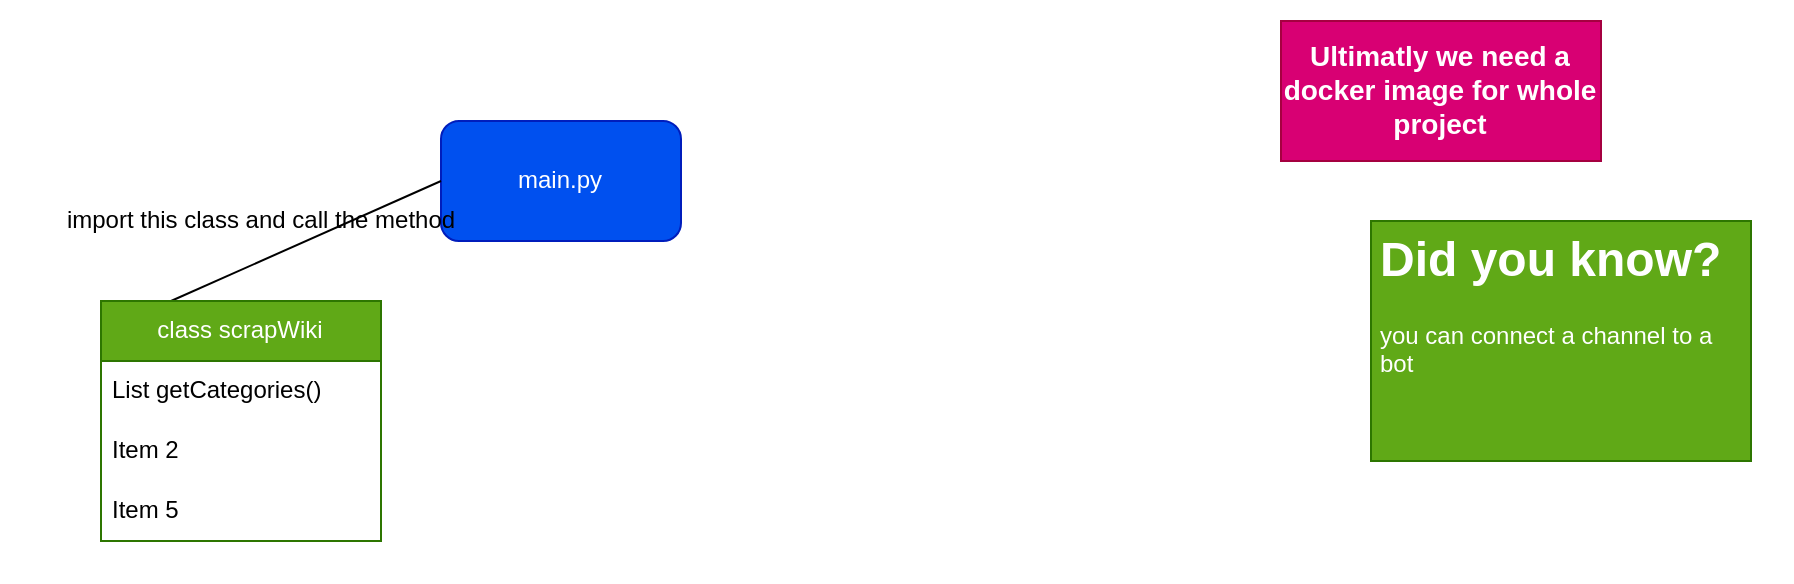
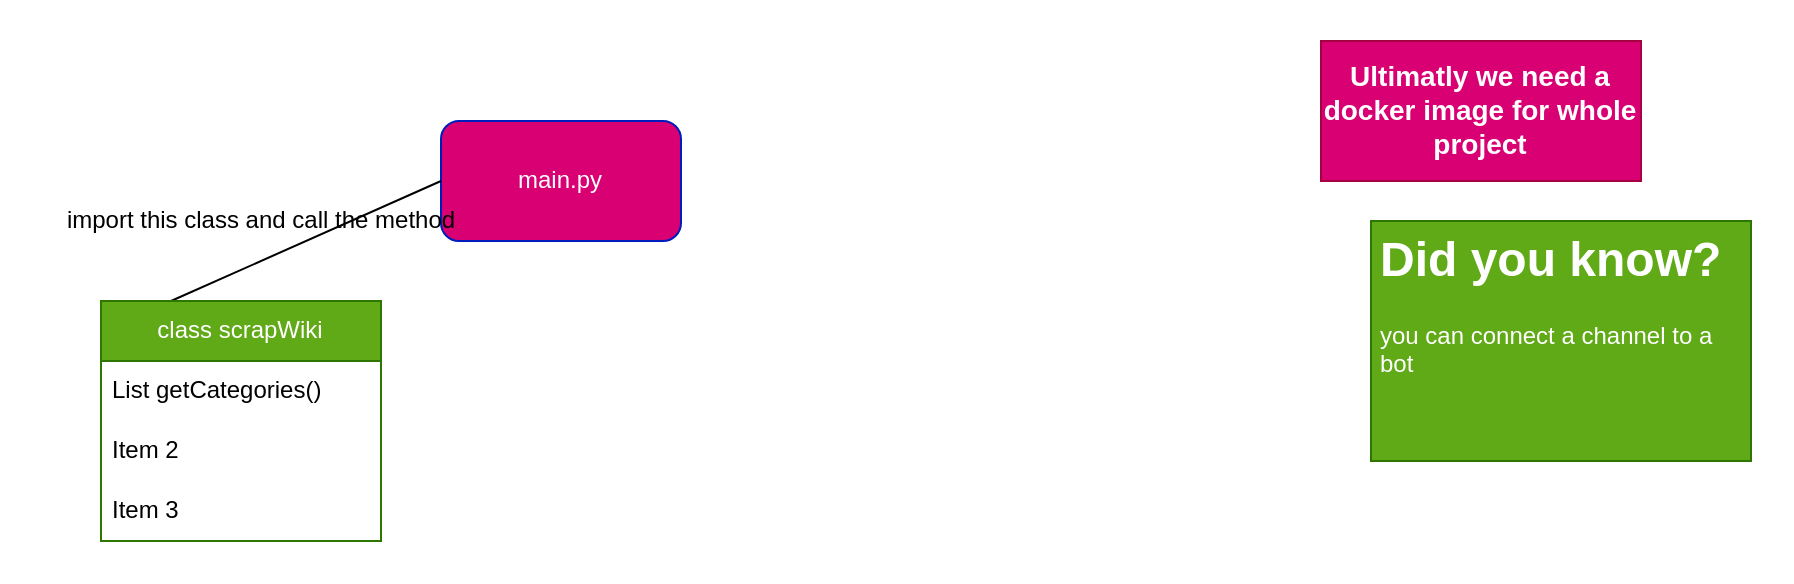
(1441, 91) -> (1481, 111)
(561, 181) -> (561, 181)
(150, 511) -> (150, 511)
